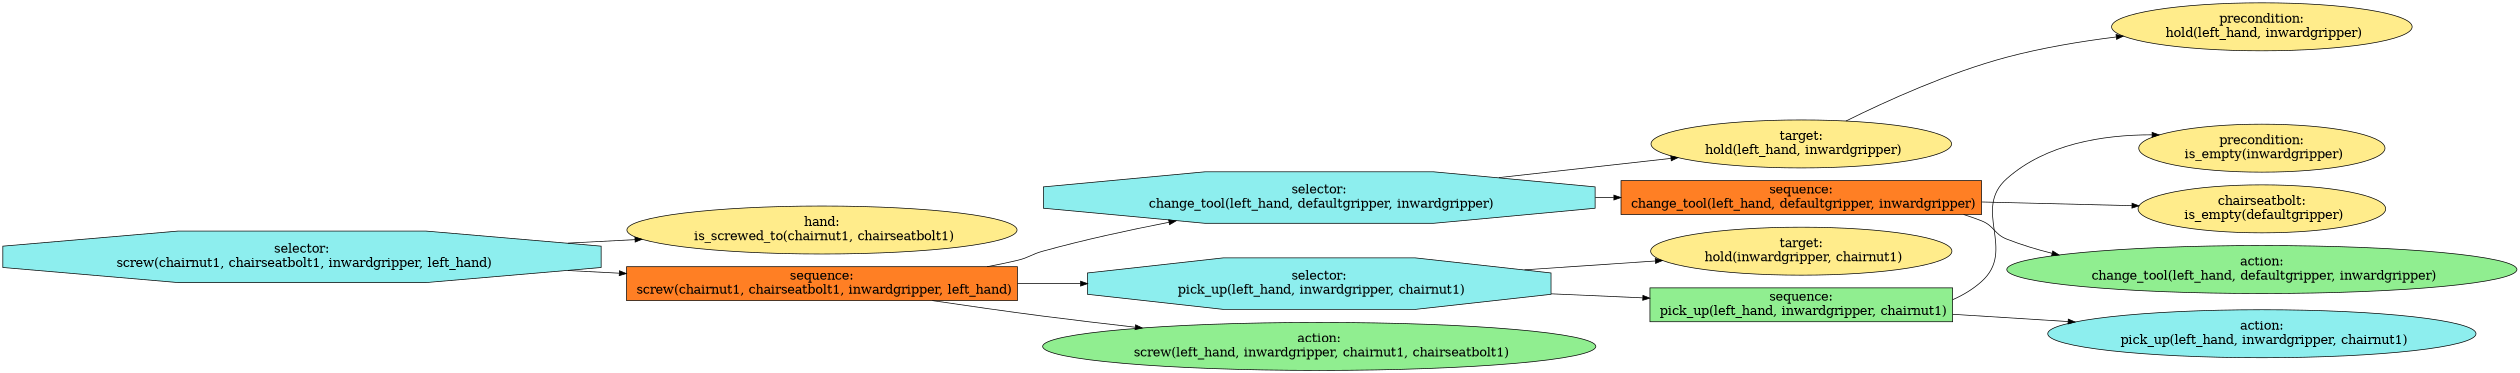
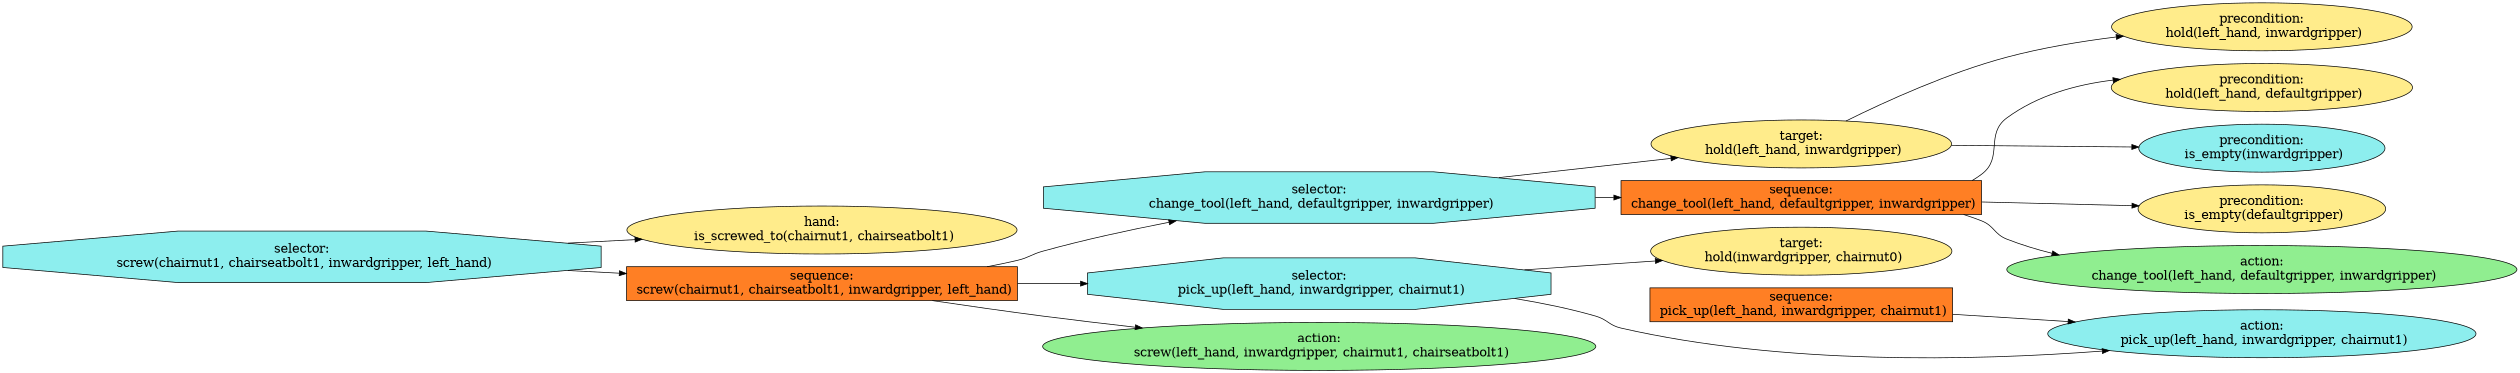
none -> (2262, 87)
(2262, 148) -> (2262, 148)
(2011, 176) -> (2042, 146)
(2262, 209) -> (2262, 209)
(1801, 251) -> (1801, 251)
(1597, 296) -> (1805, 354)
(1801, 305) -> (1801, 305)
